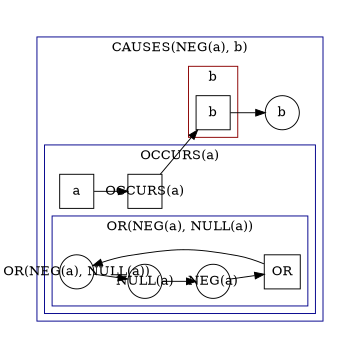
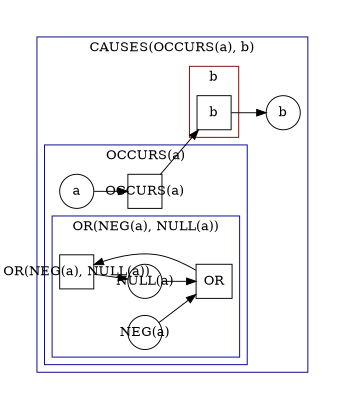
(180, 48) -> (172, 48)
(77, 191) -> (77, 191)
(77, 272) -> (77, 272)
(174, 281) -> (174, 281)
